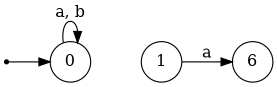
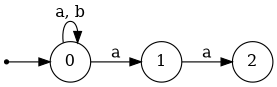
none -> (110, 62)
(253, 62) -> (253, 62)
